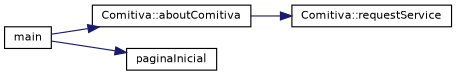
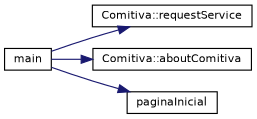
(266, 16) -> (85, 40)
